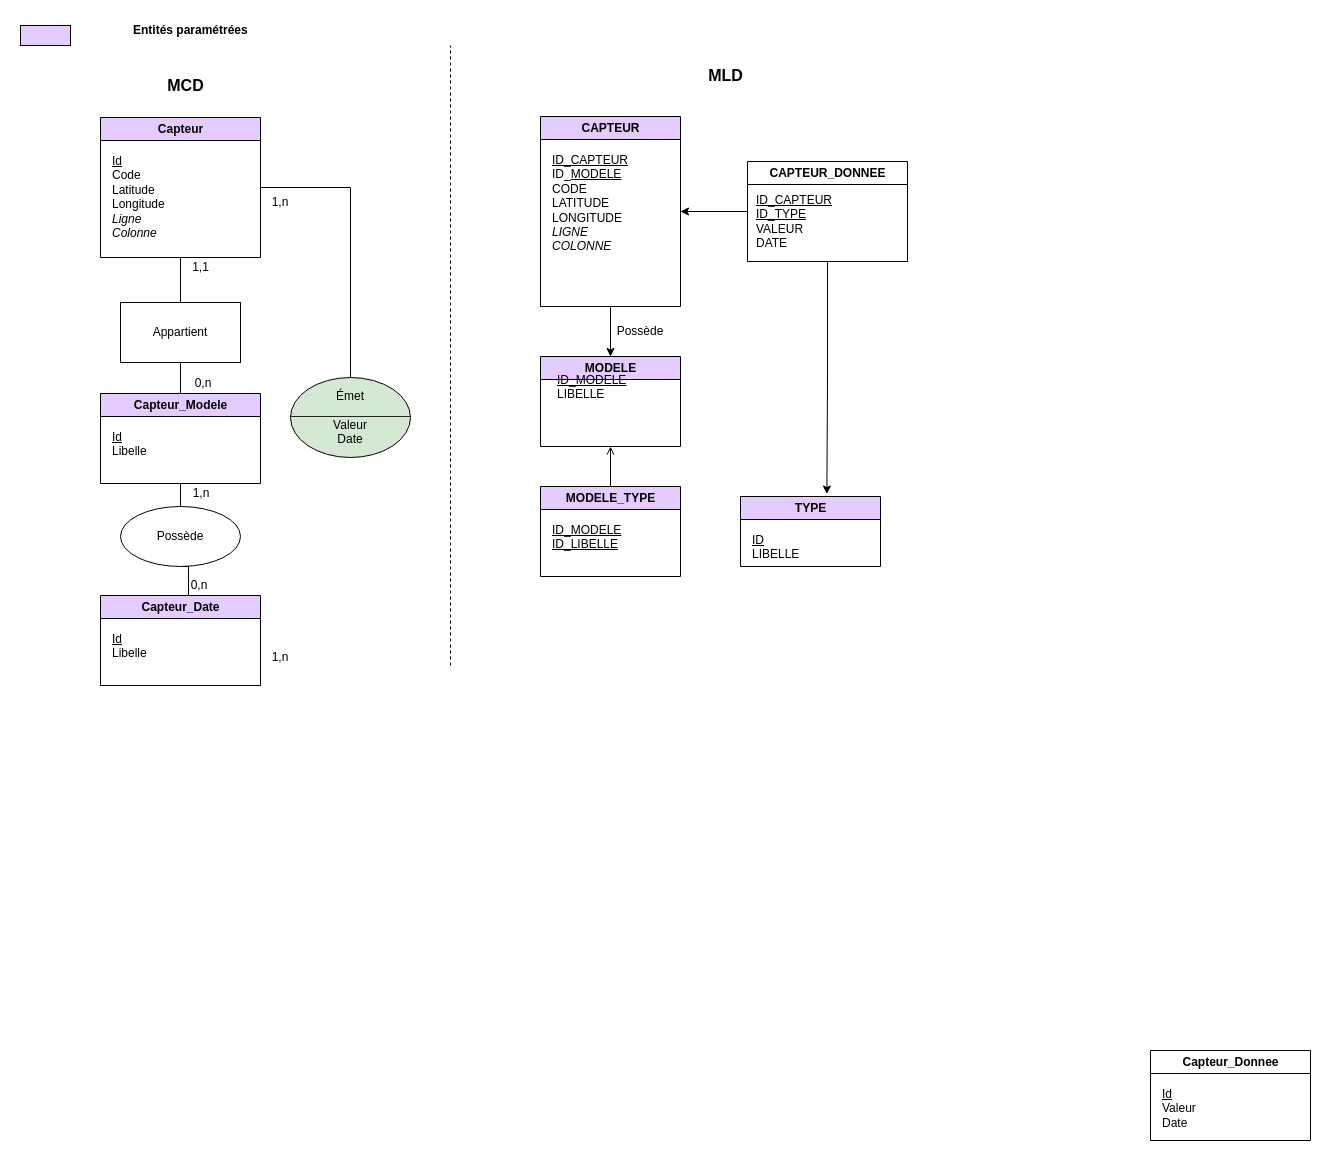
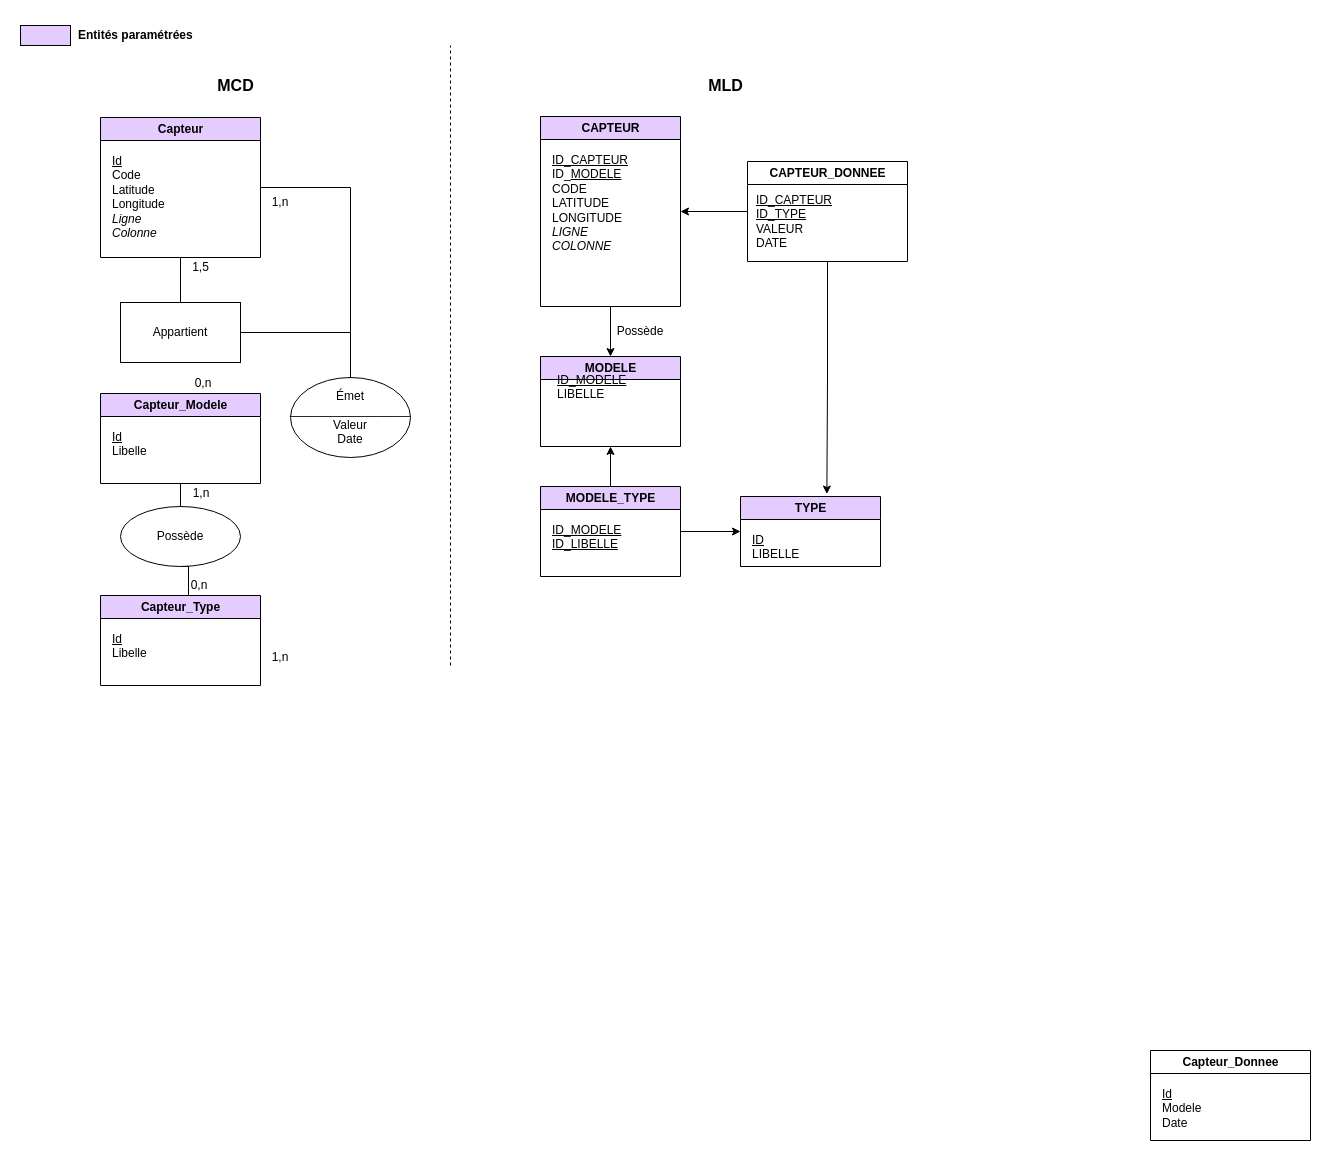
(202, 31) -> (147, 36)
(726, 76) -> (726, 86)
(186, 86) -> (236, 86)
(201, 268) -> (201, 268)
(181, 379) -> (295, 333)
(351, 418) -> (351, 418)
(611, 452) -> (611, 454)
none -> (708, 532)
(181, 608) -> (181, 608)
(1181, 1109) -> (1181, 1109)
